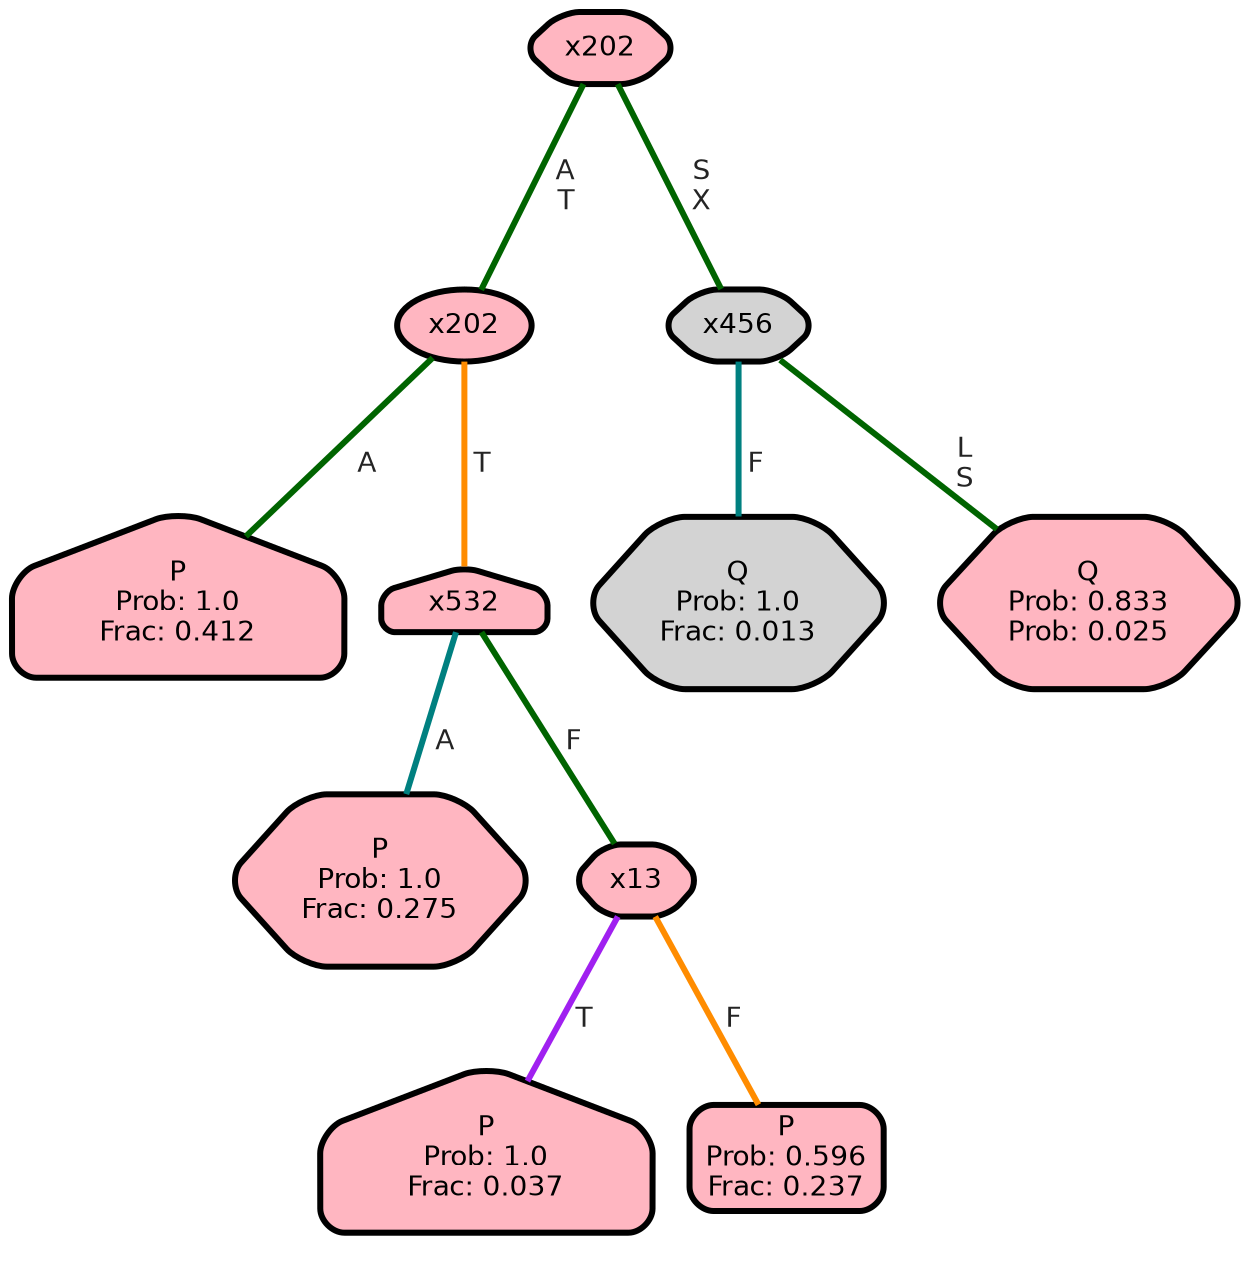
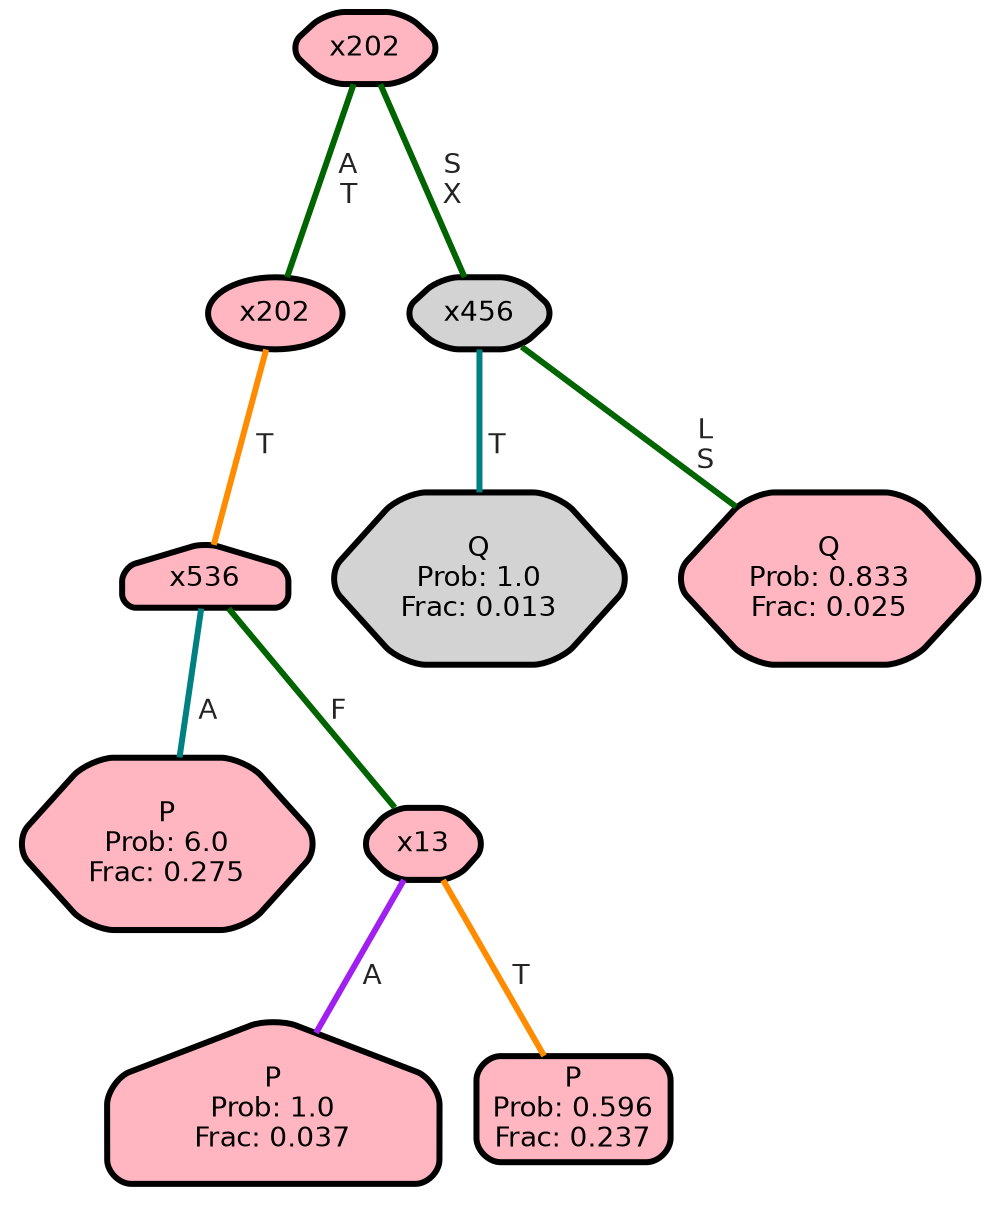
(752, 464) -> (492, 446)
(178, 603) -> none
(464, 603) -> (205, 579)
(1089, 603) -> (830, 579)
(380, 880) -> (167, 844)
(579, 1019) -> (368, 977)
(730, 1019) -> (516, 977)
